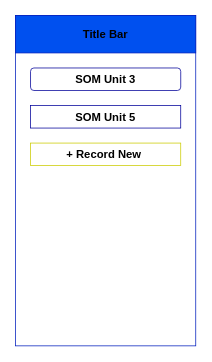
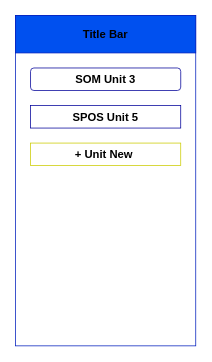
(105, 117) -> (105, 117)
(105, 154) -> (105, 154)
